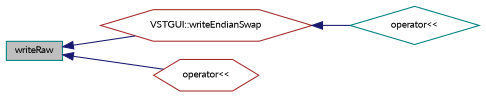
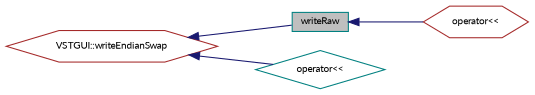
(104, 41) -> (245, 31)
